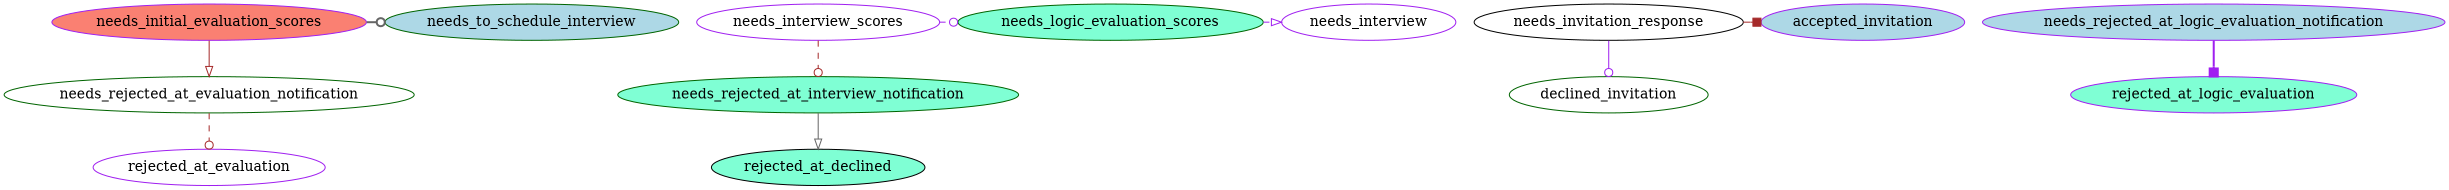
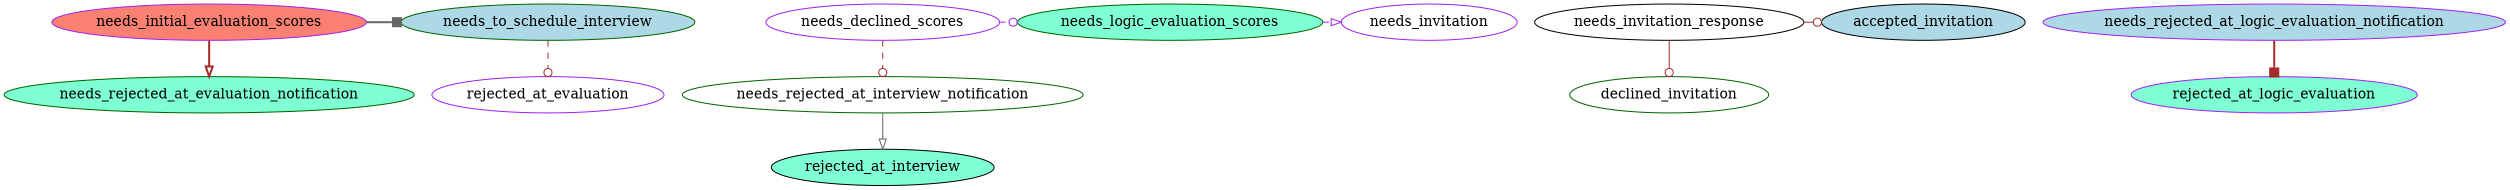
(372, 22) -> (379, 22)
(818, 22) -> (883, 22)
(1369, 22) -> (1429, 22)
(1747, 22) -> (1808, 22)
(1863, 22) -> (1923, 22)
(209, 54) -> (209, 54)
(2214, 54) -> (2274, 54)
(1609, 55) -> (1669, 55)
(209, 95) -> (209, 95)
(818, 95) -> (883, 95)
(209, 127) -> (548, 55)
(818, 167) -> (883, 167)
